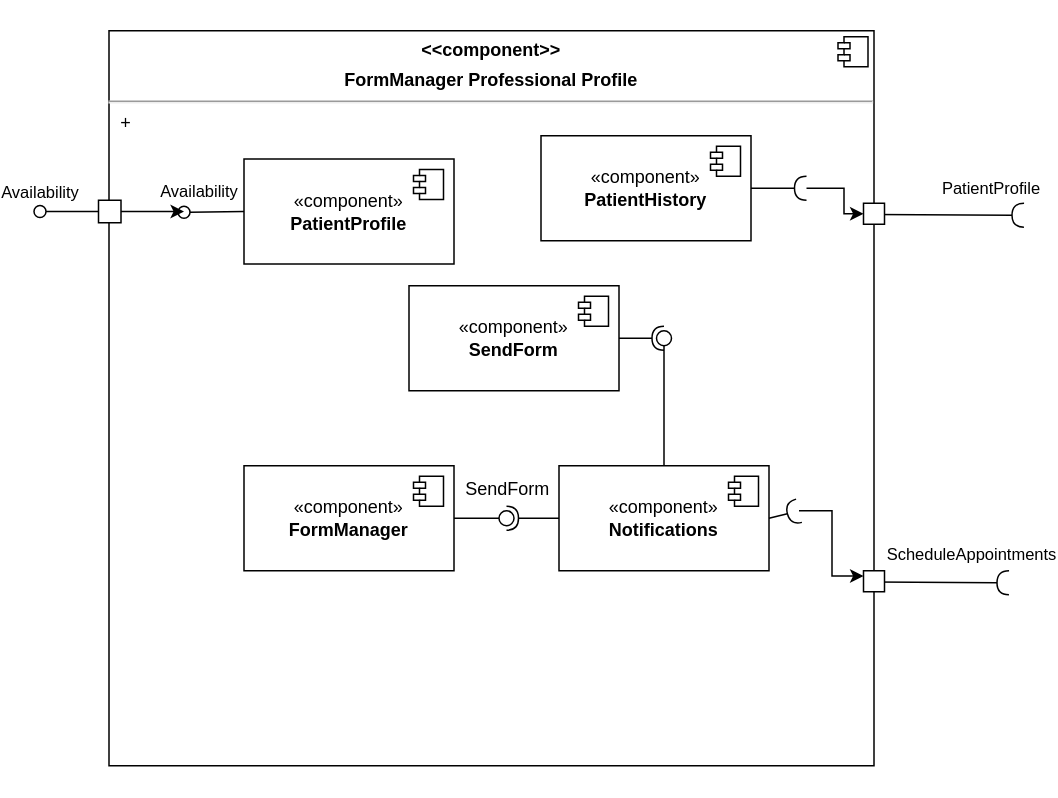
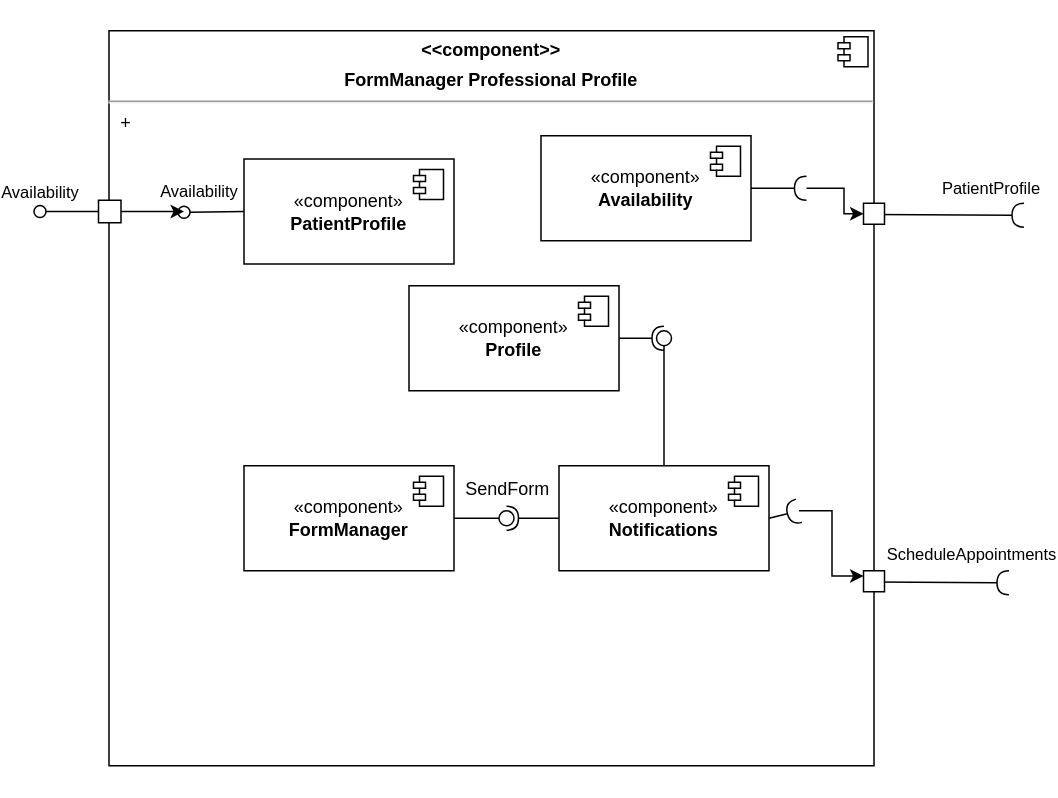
(646, 188) -> (646, 188)
(514, 338) -> (514, 338)
